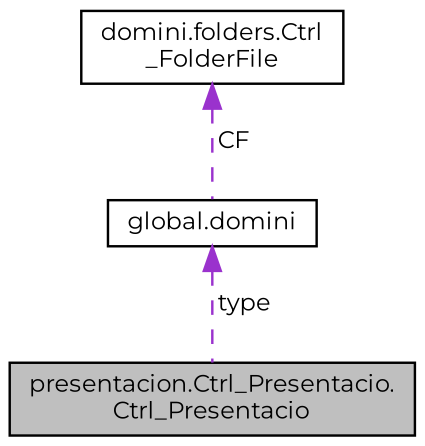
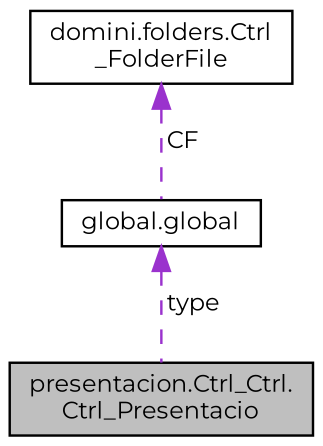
(212, 223) -> (161, 223)
(212, 399) -> (161, 399)
